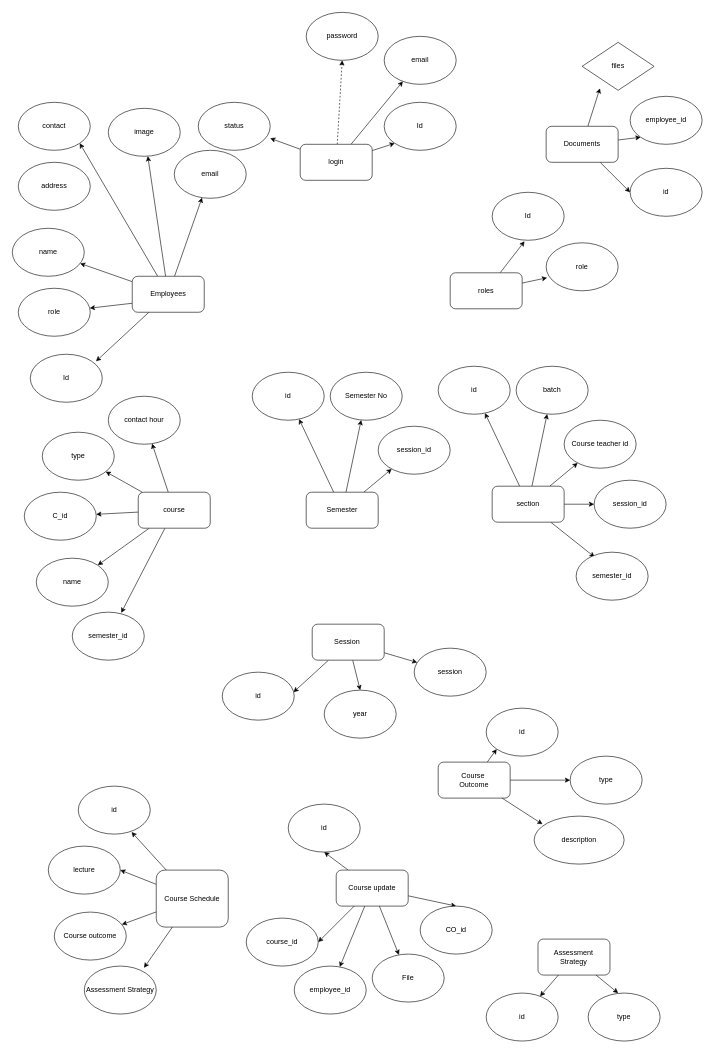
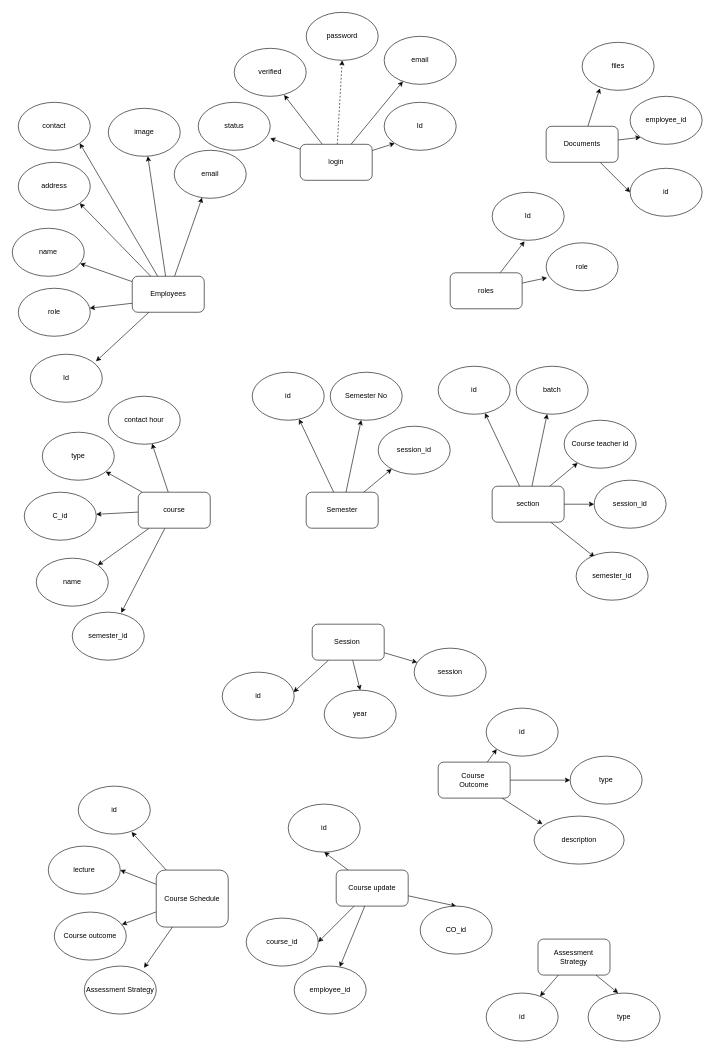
(618, 66) -> (618, 66)
none -> (270, 72)
none -> (303, 120)
none -> (132, 257)
(389, 929) -> none
(408, 978) -> none
